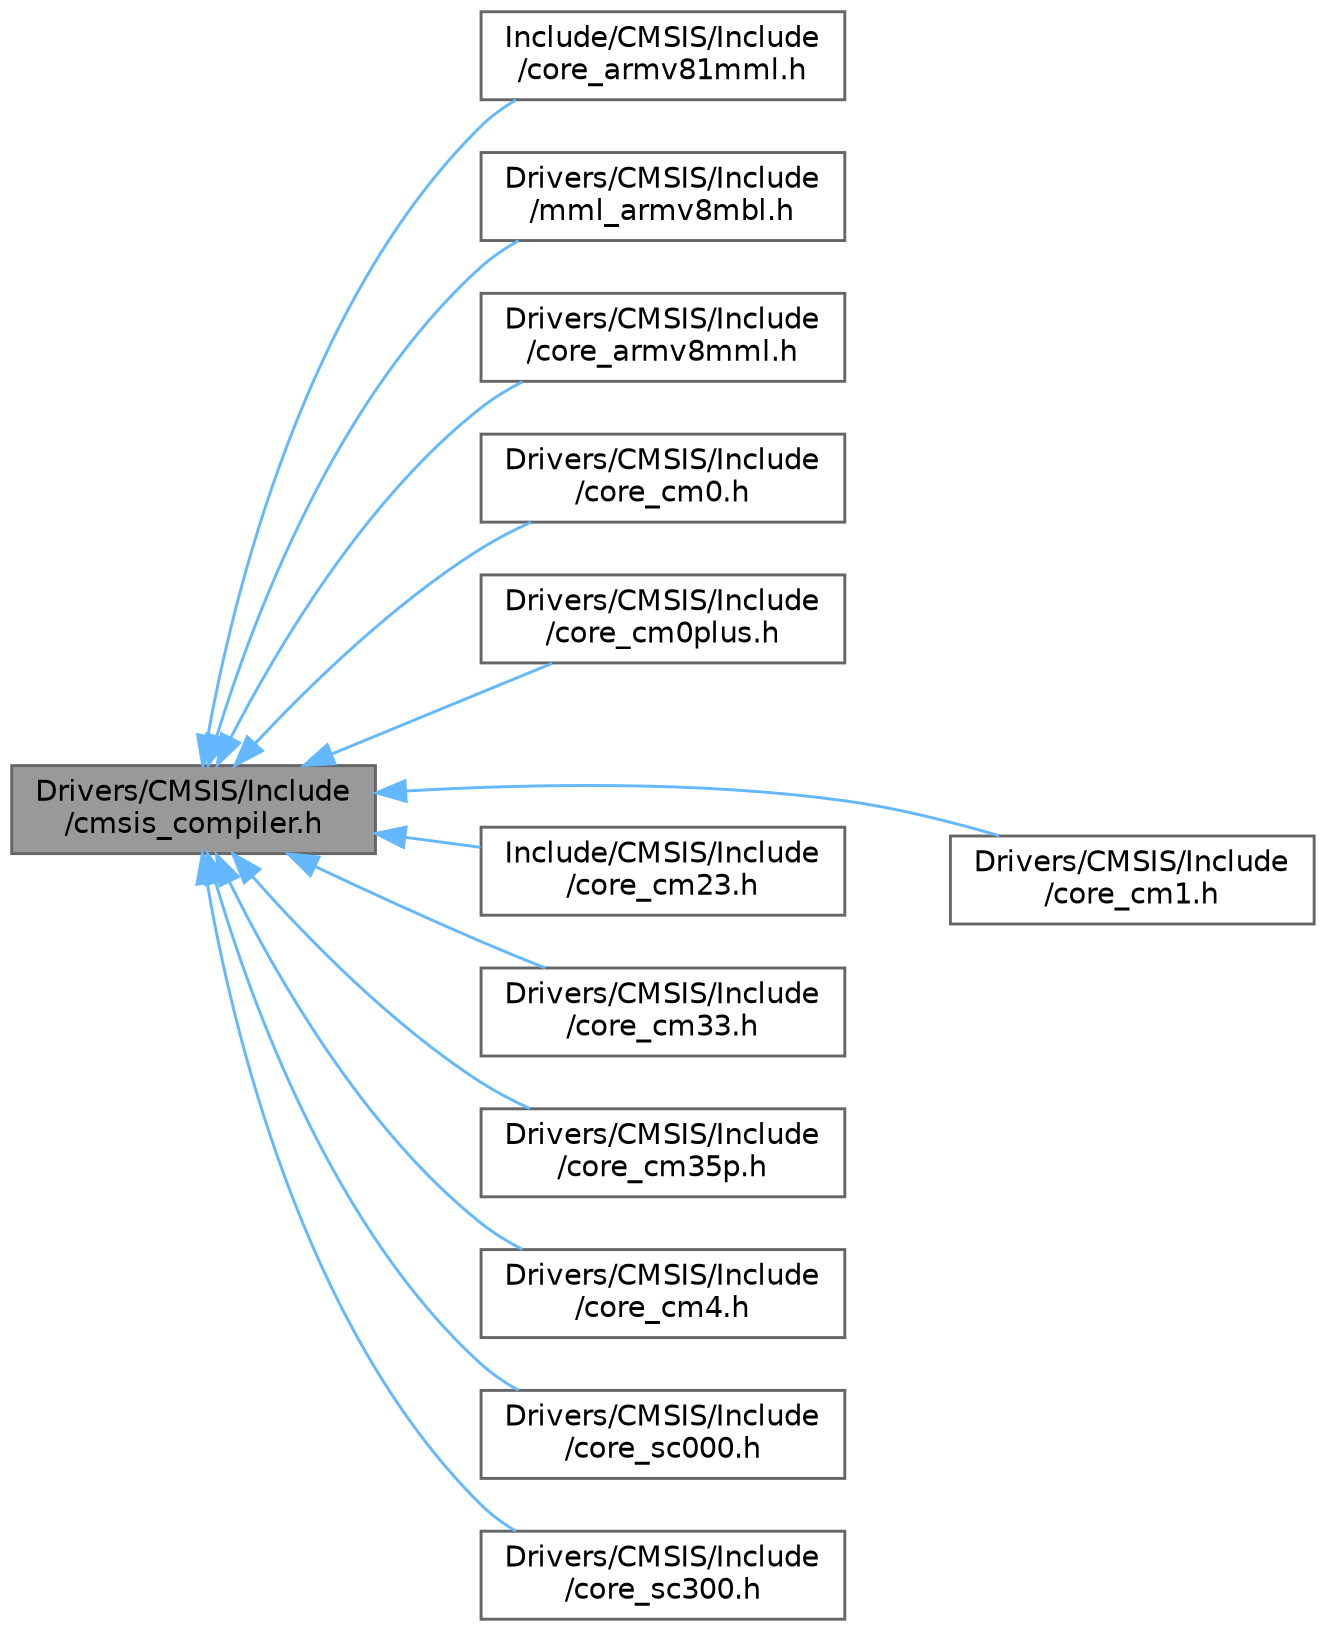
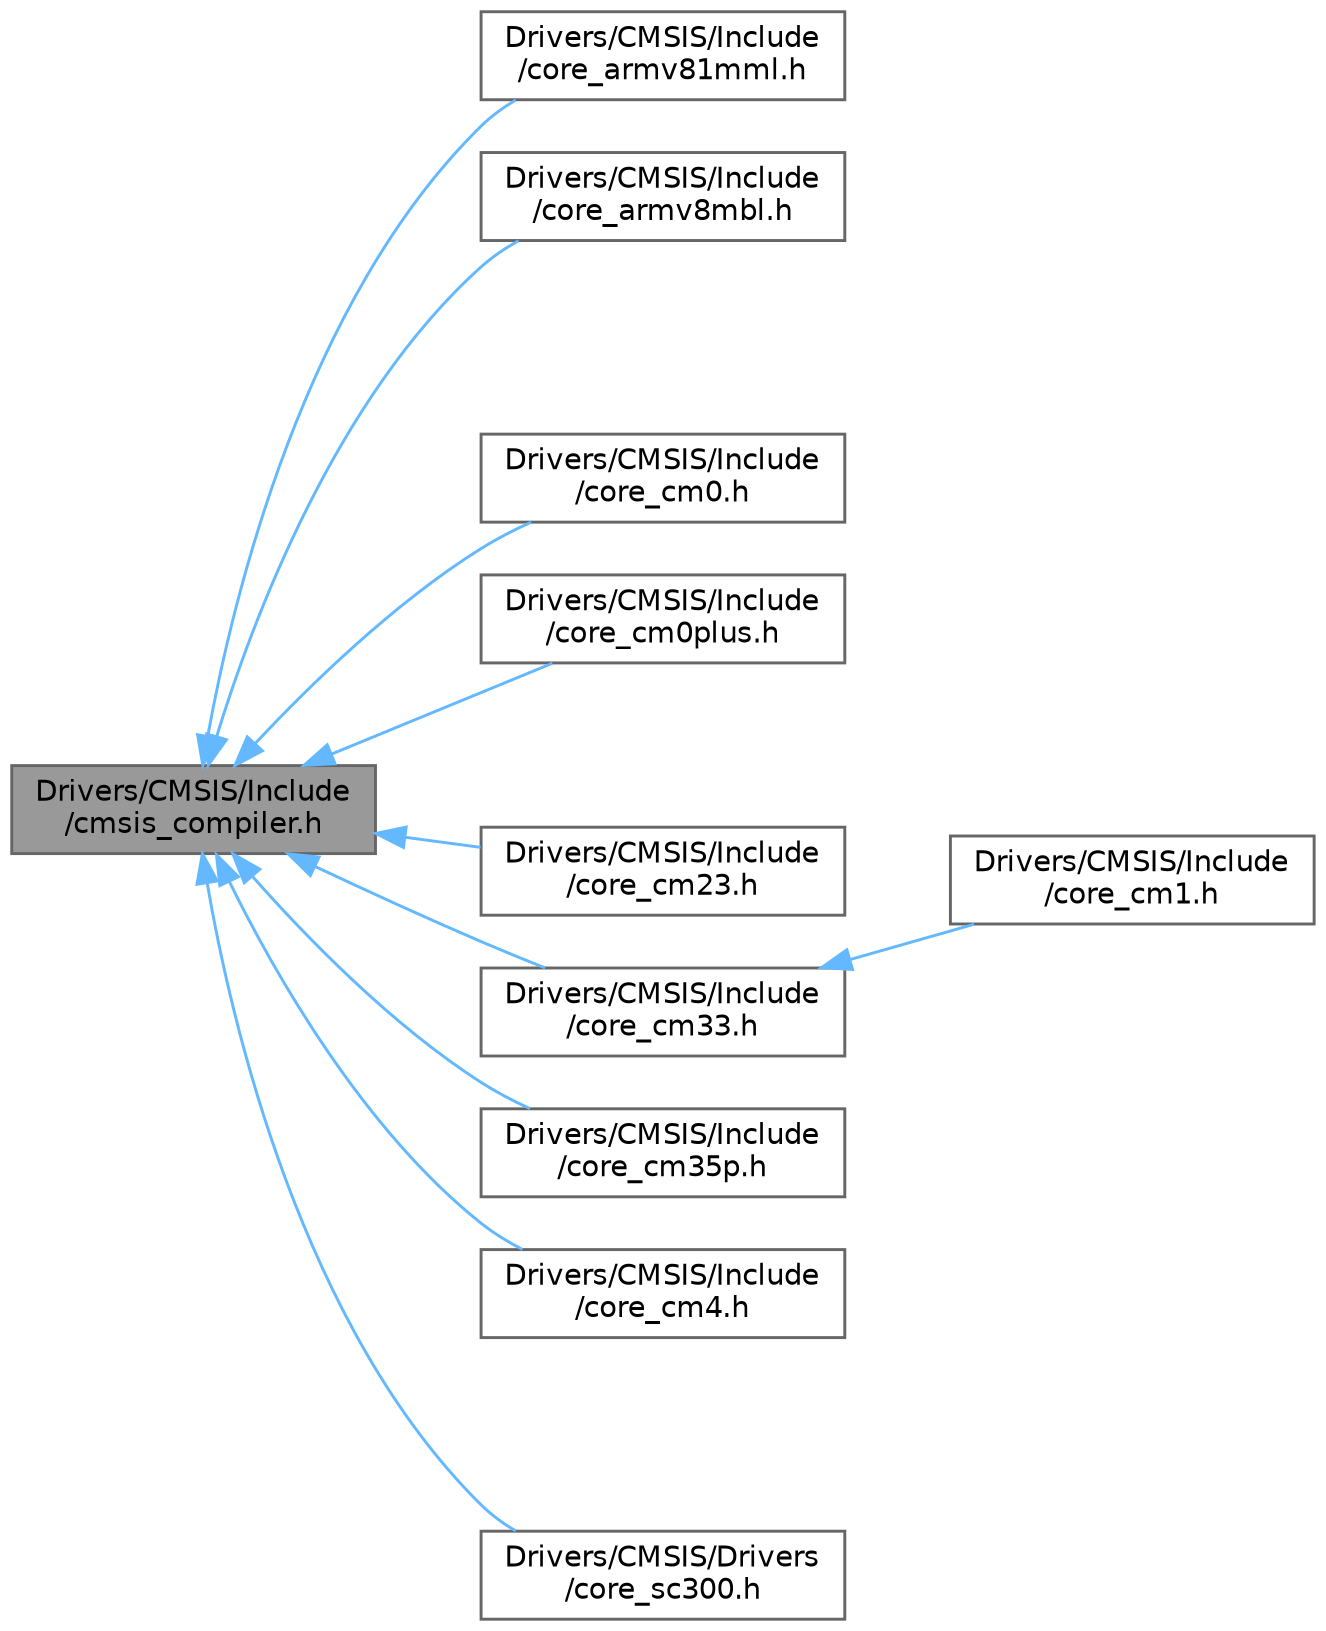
(663, 56) -> (663, 56)
(663, 197) -> (663, 197)
(663, 337) -> none
(705, 788) -> (912, 942)
(663, 871) -> (663, 871)
(663, 1434) -> none
(663, 1575) -> (663, 1575)
